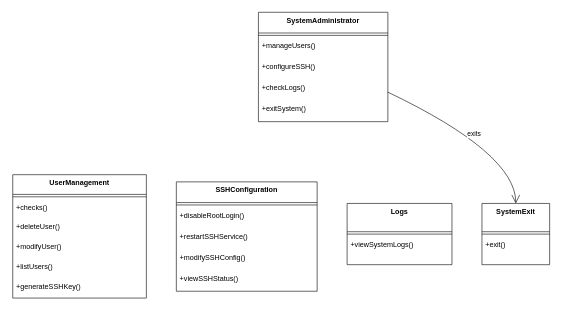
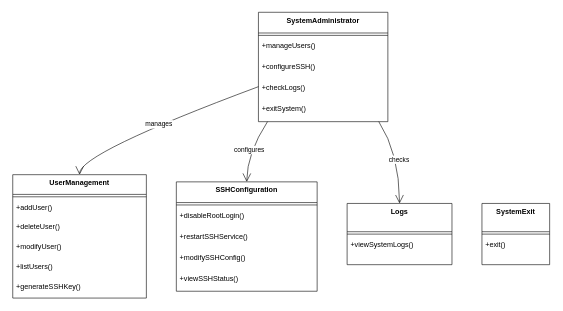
none -> (164, 124)
(463, 135) -> none
none -> (253, 149)
none -> (395, 161)
(34, 208) -> (36, 208)
